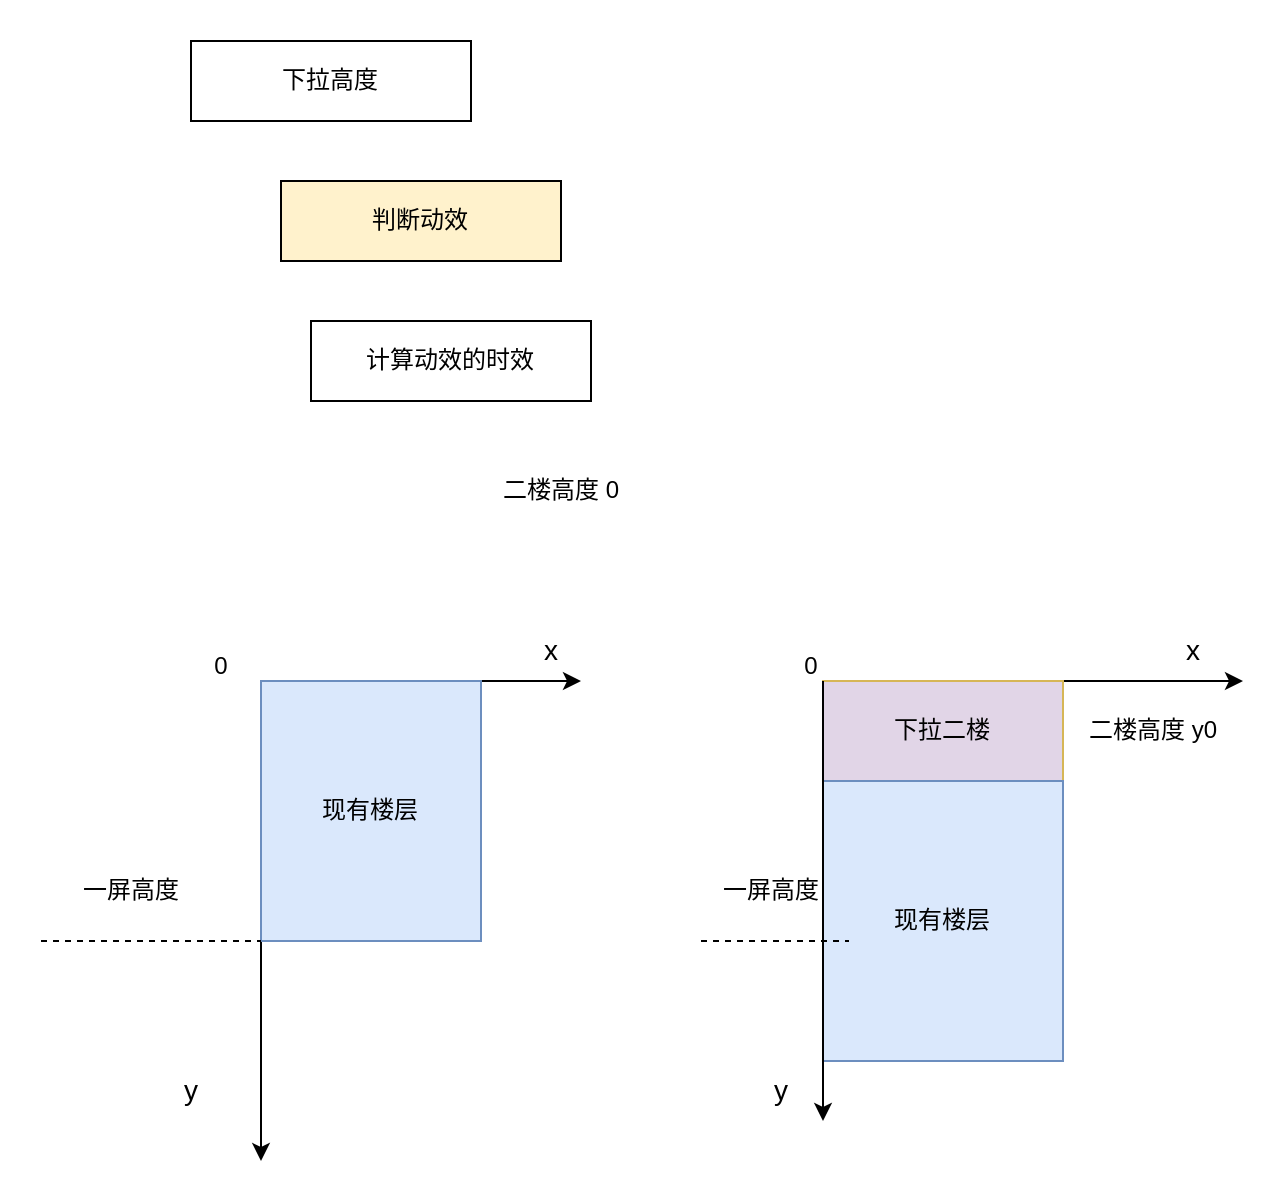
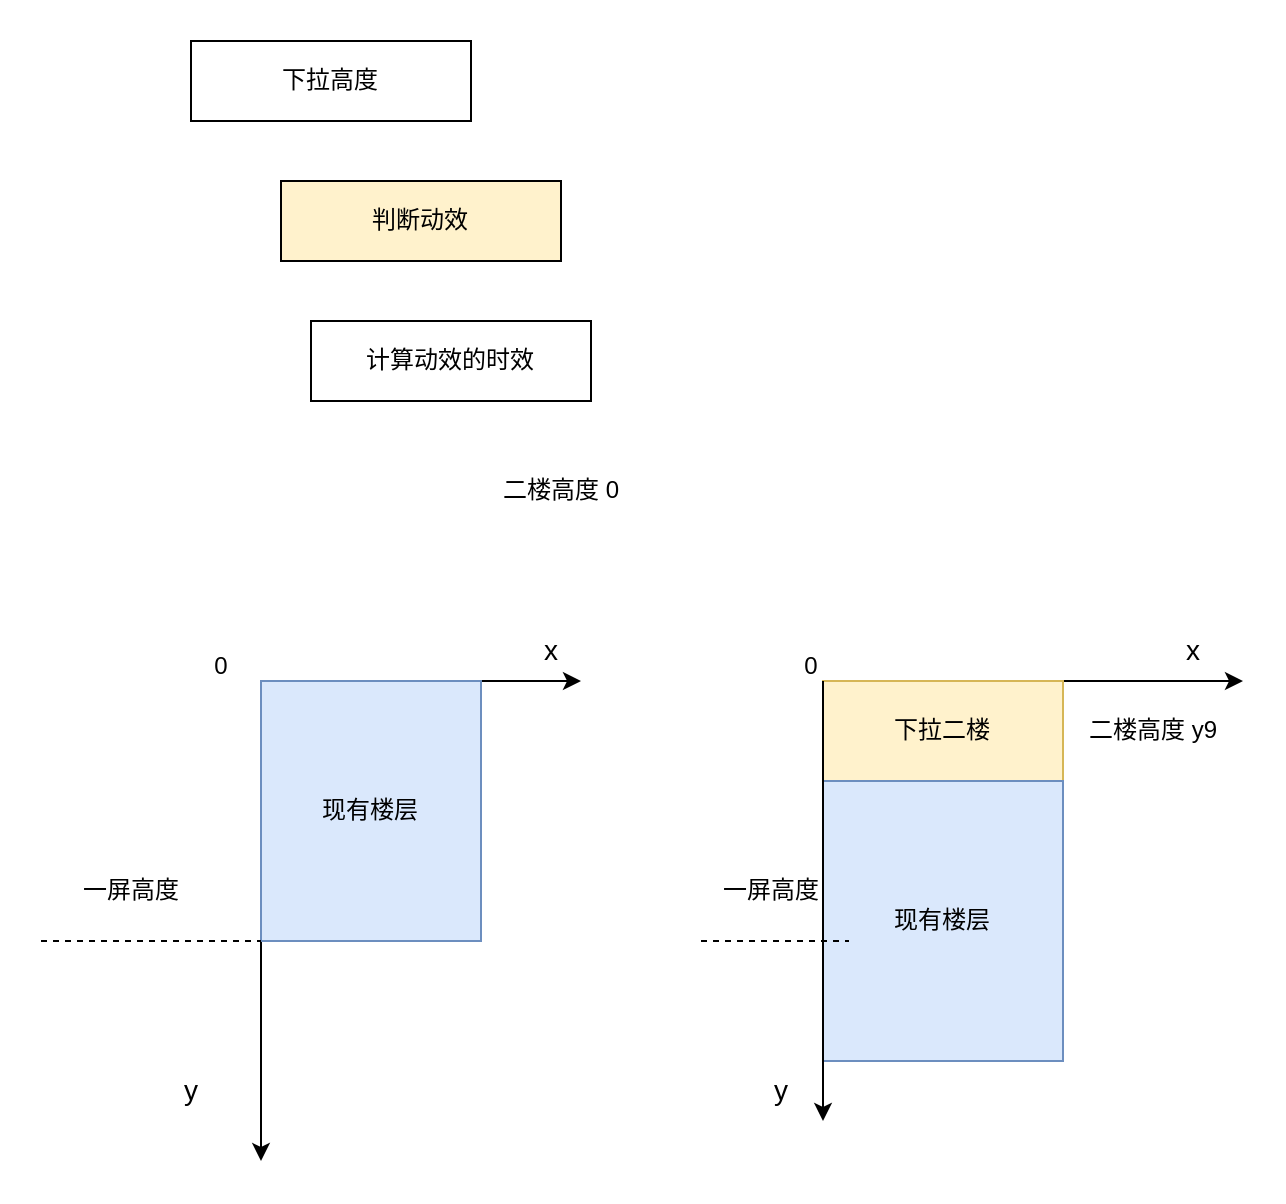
(943, 731) -> (943, 731)
(1154, 731) -> (1154, 731)
